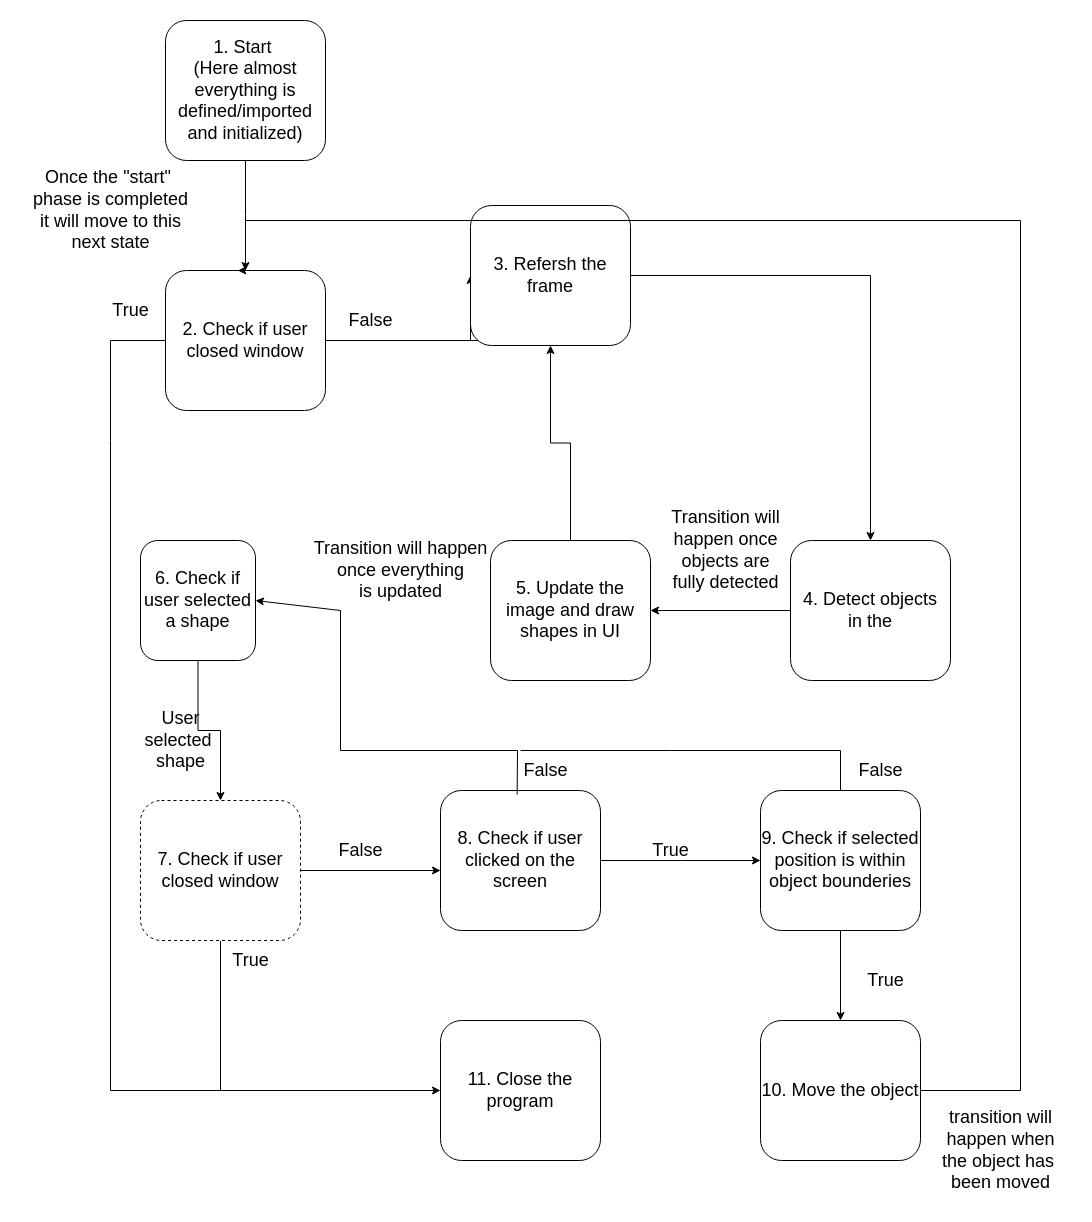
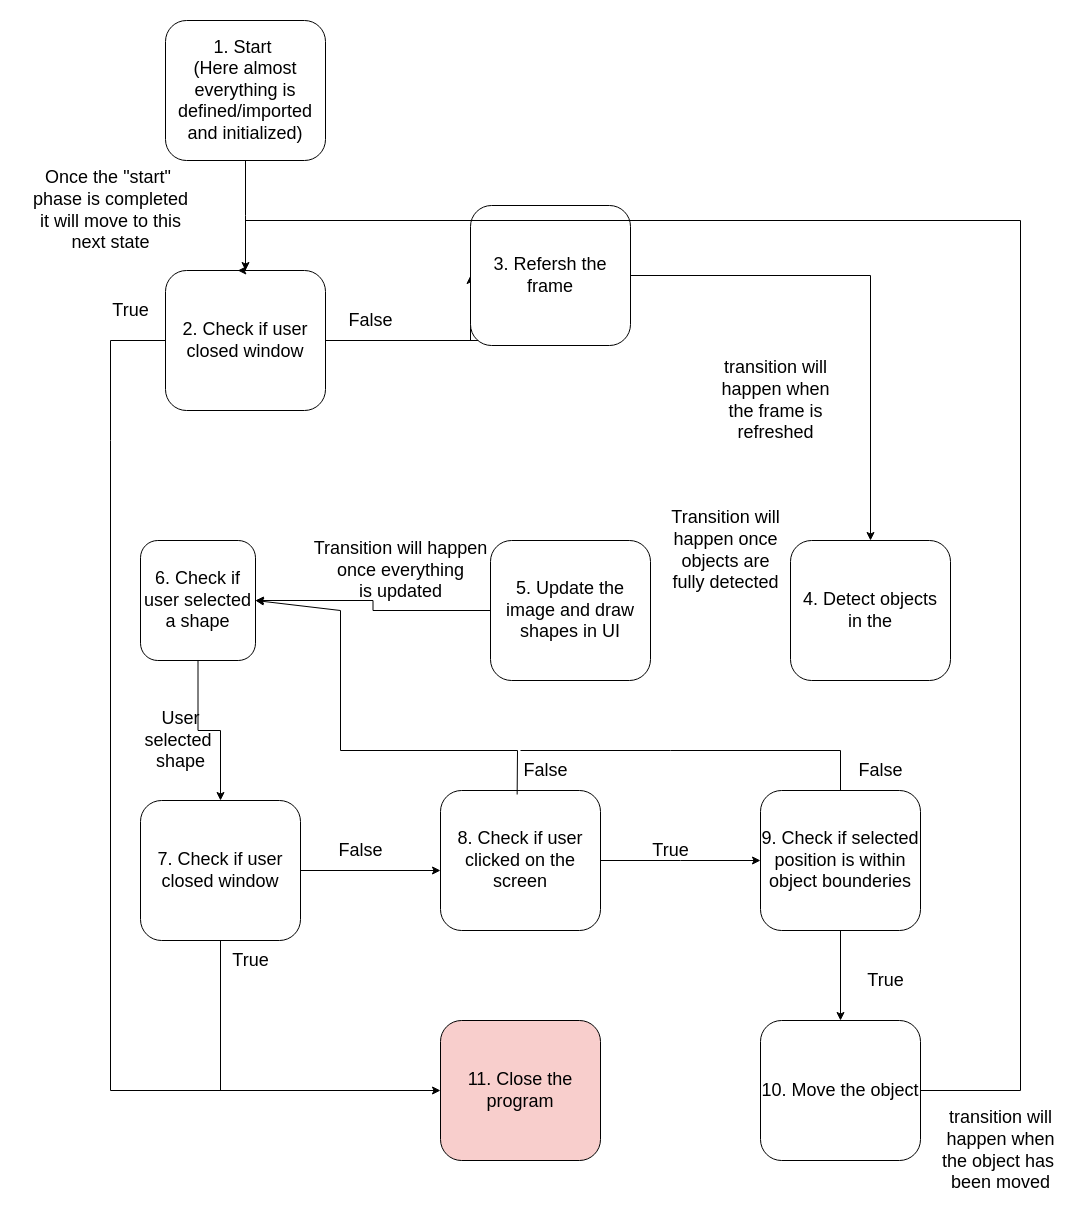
none -> (776, 401)
(564, 443) -> (373, 609)
(724, 611) -> none
(221, 871) -> (221, 871)
(521, 1091) -> (521, 1091)
